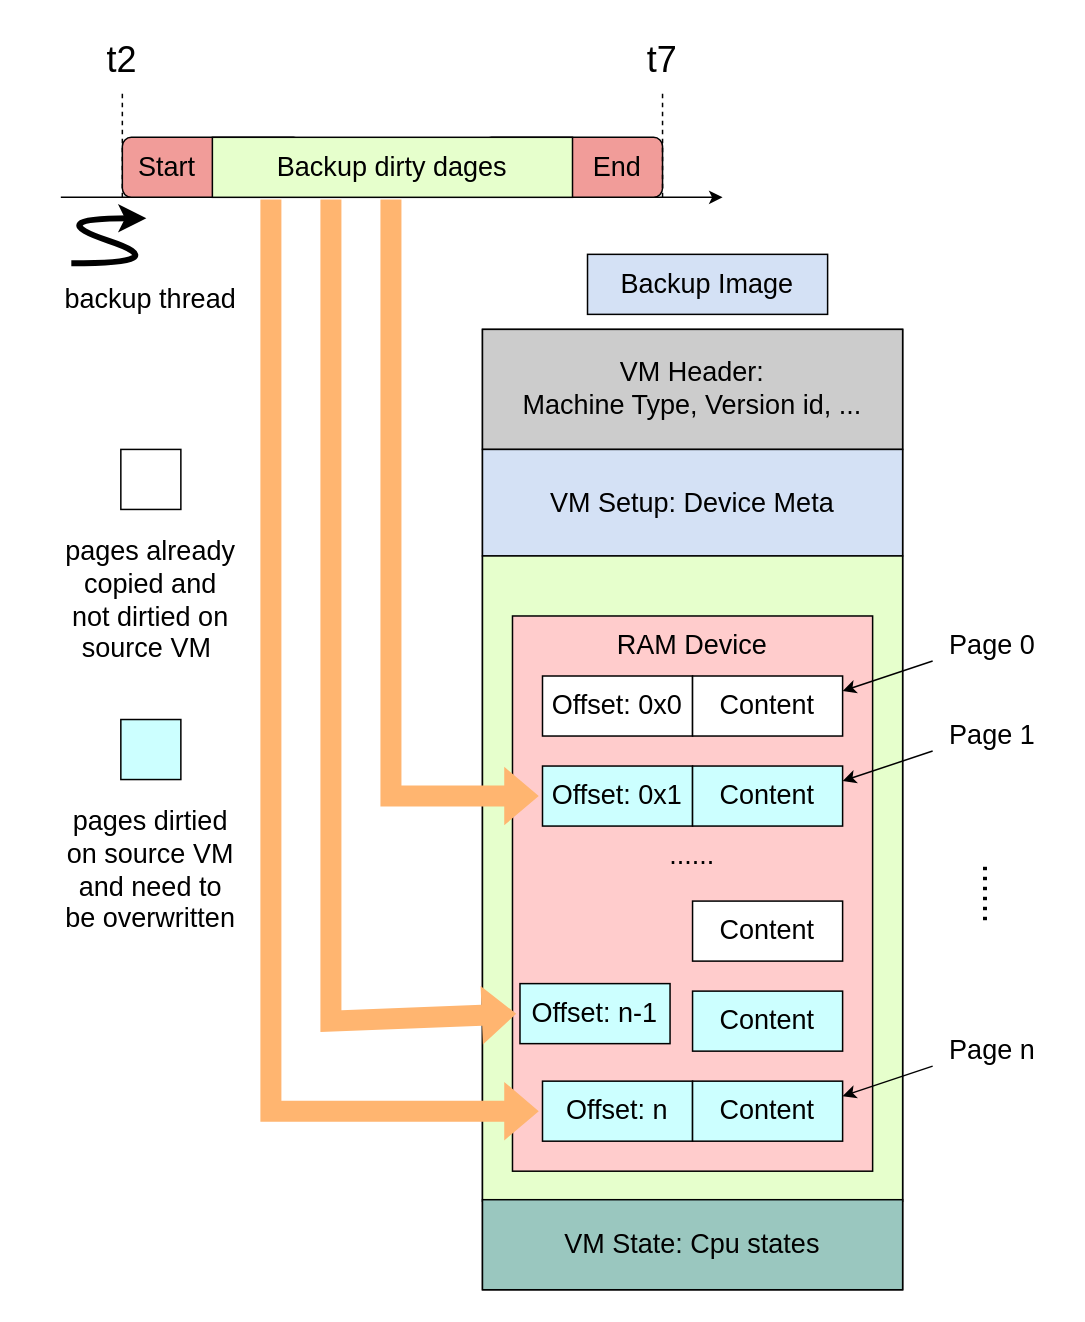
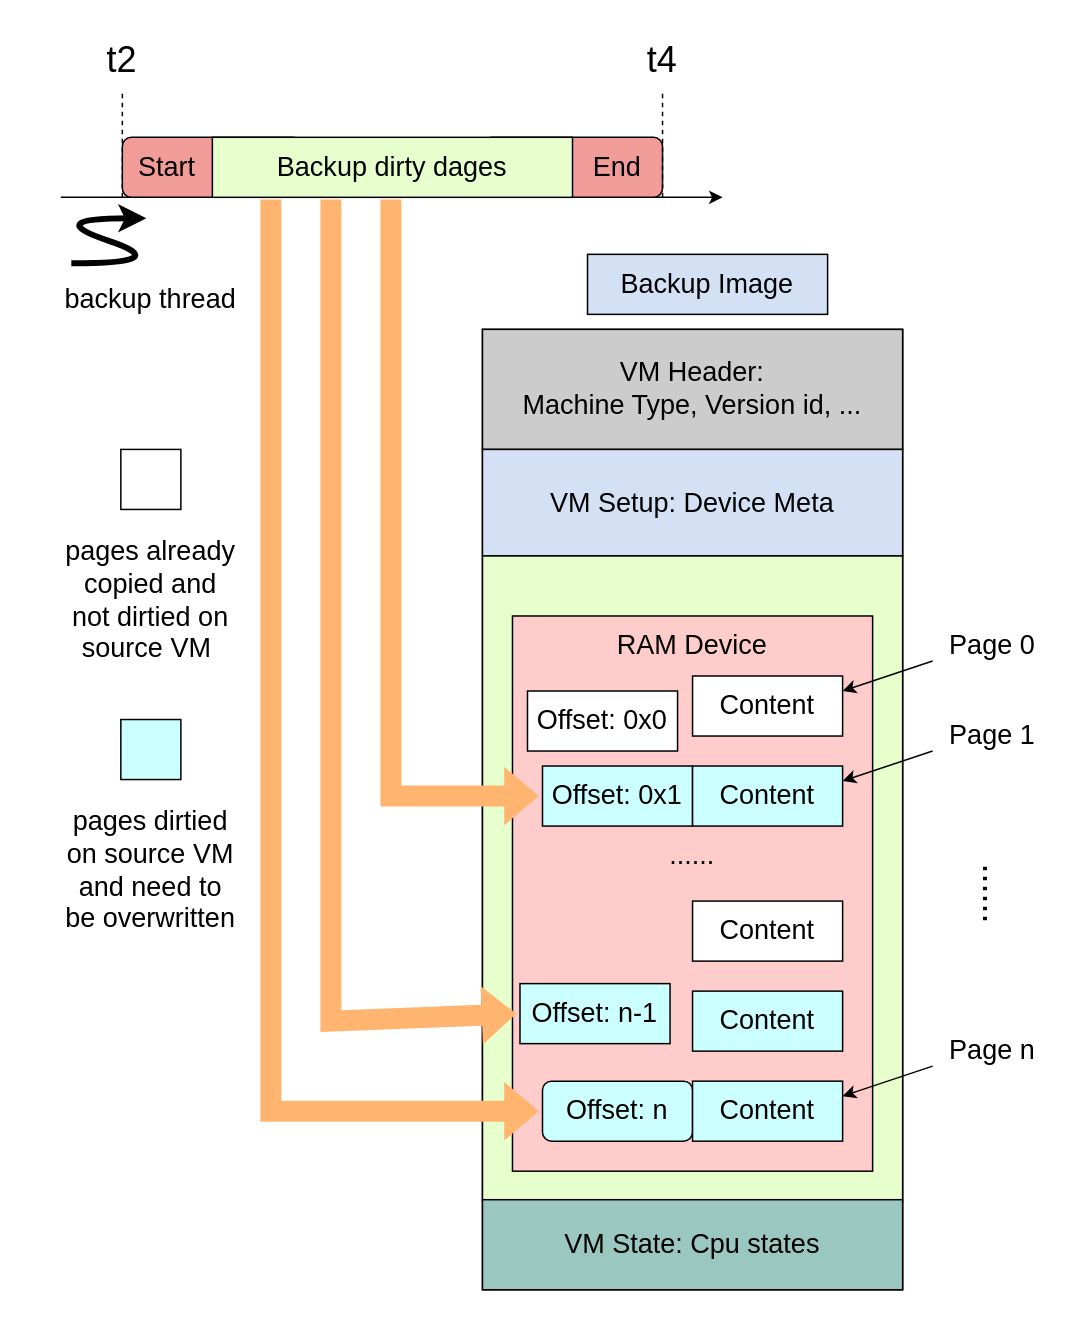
(662, 61) -> (662, 61)
(617, 706) -> (602, 721)
(617, 1111) -> (617, 1111)
